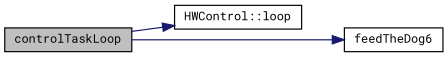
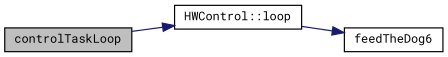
(232, 40) -> (317, 29)
